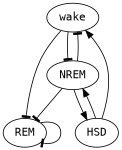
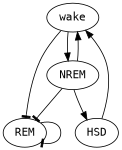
(67, 44) -> (67, 44)
(78, 49) -> (78, 49)
(91, 107) -> none
